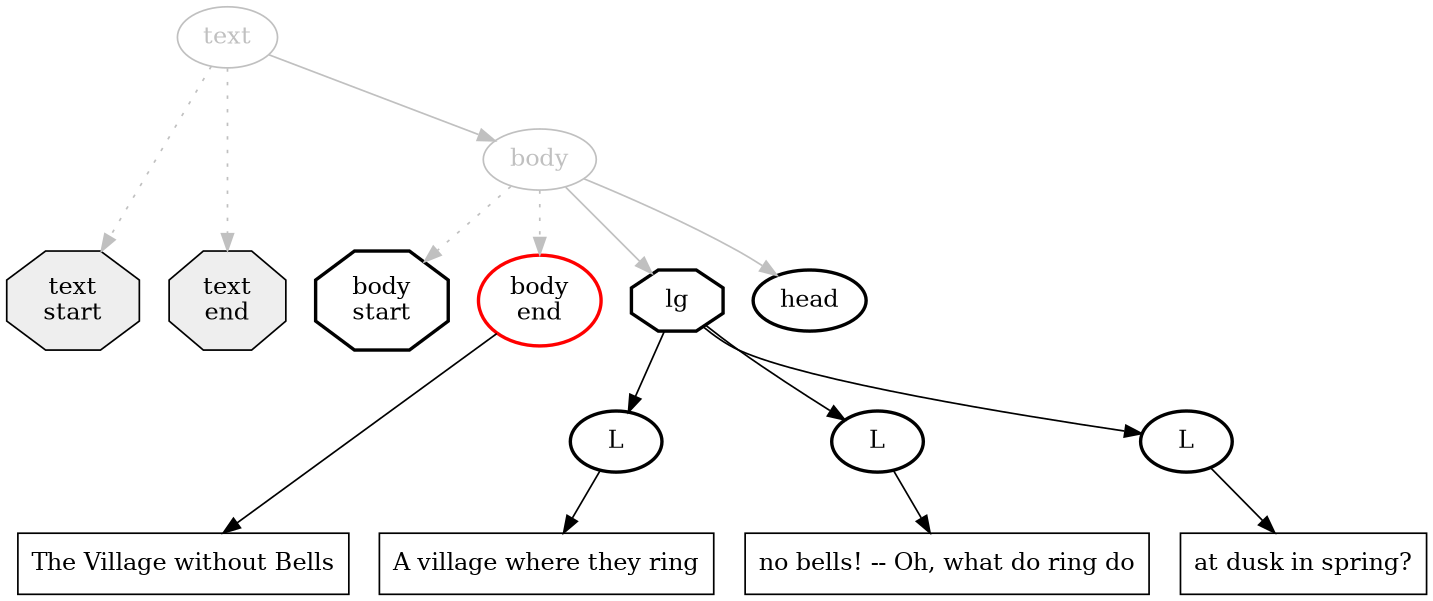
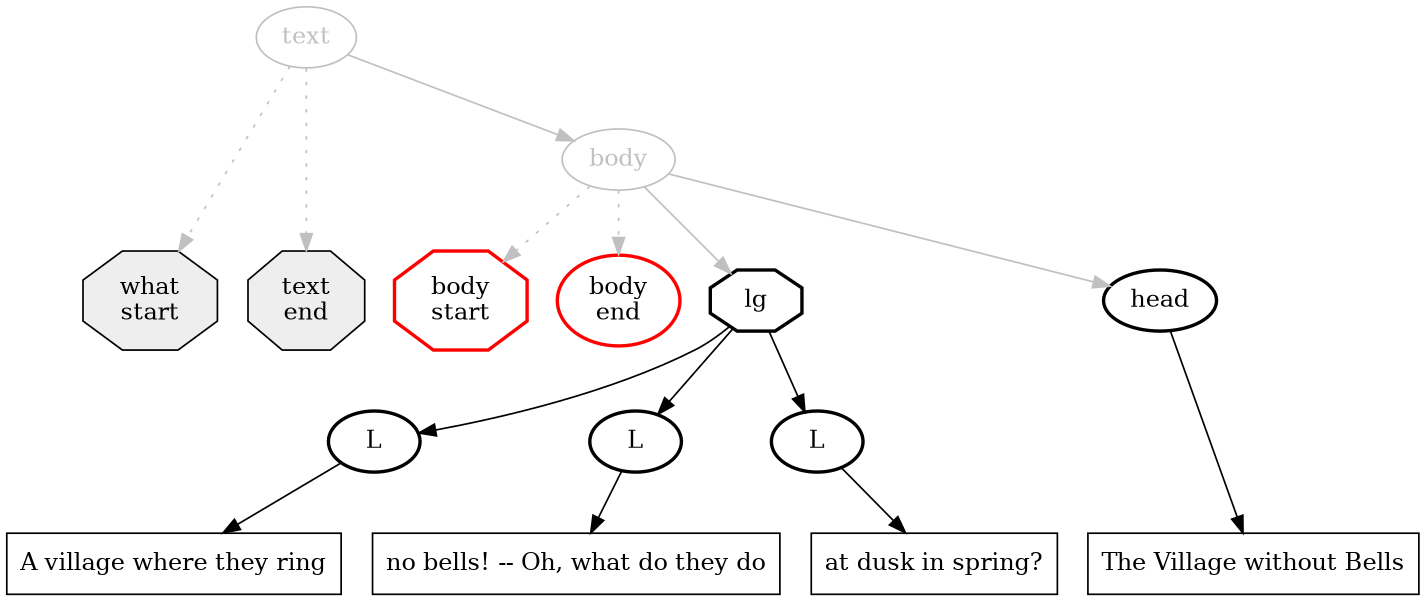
(73, 301) -> (150, 301)
(382, 301) -> (461, 301)
(367, 428) -> (1204, 424)
(947, 564) -> (576, 564)
